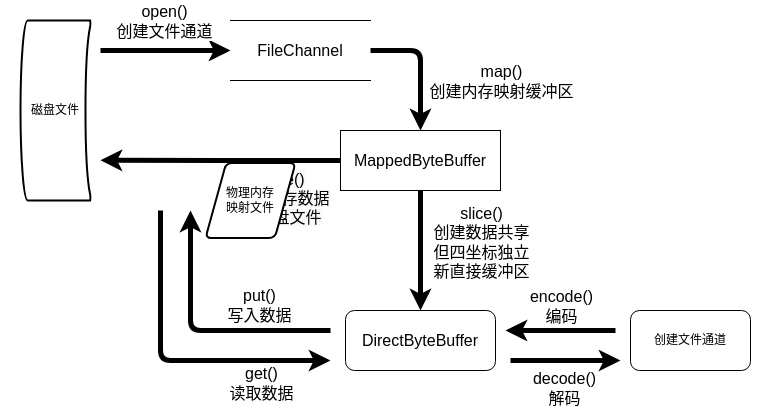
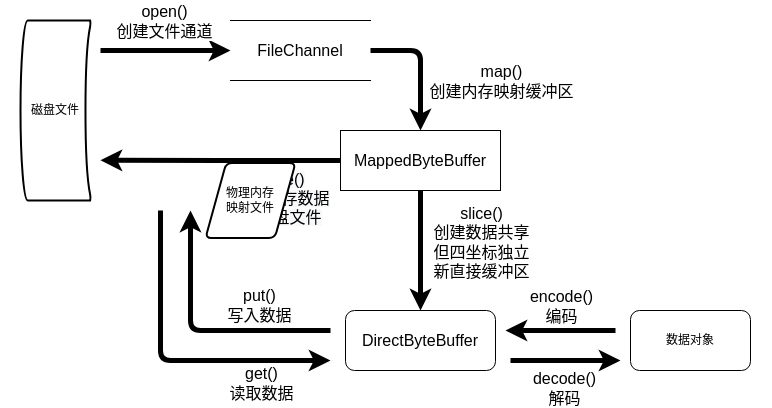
(691, 341) -> (691, 341)
